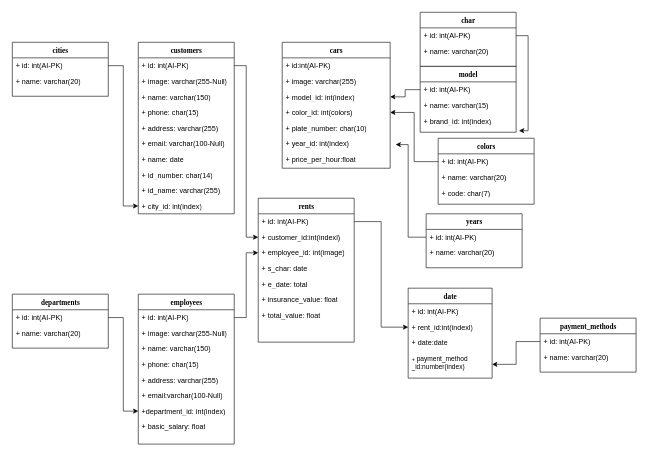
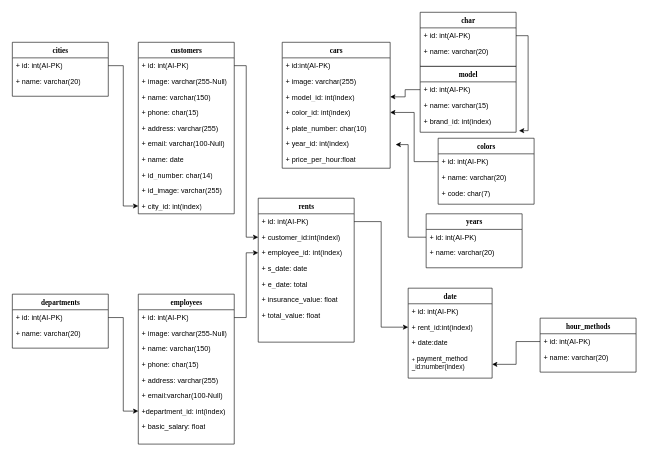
(326, 113) -> (324, 113)
(185, 191) -> (186, 191)
(306, 254) -> (306, 254)
(287, 269) -> (287, 269)
(589, 327) -> (589, 327)
